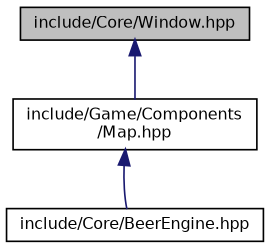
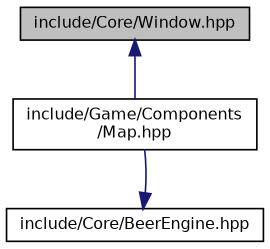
(124, 187) -> (146, 171)
